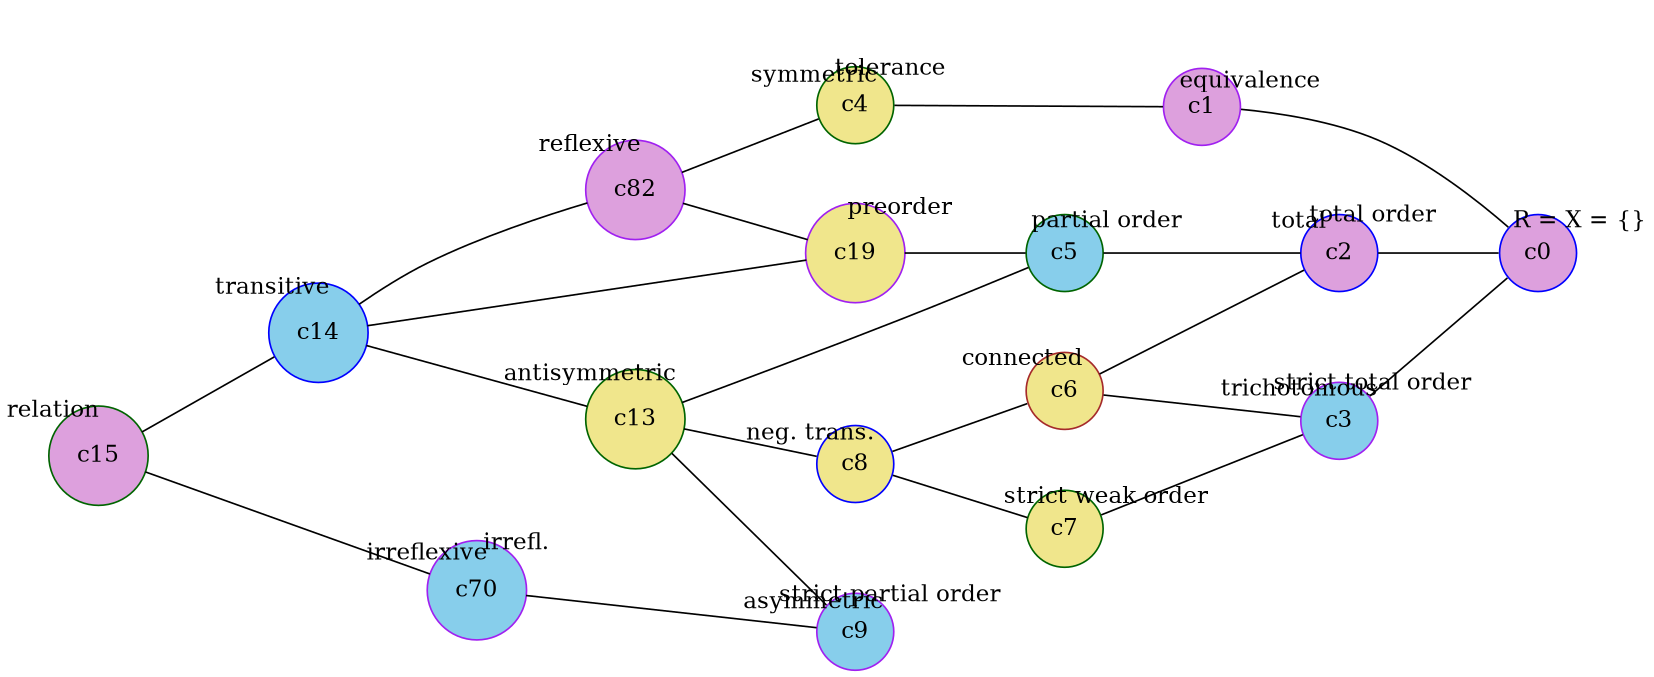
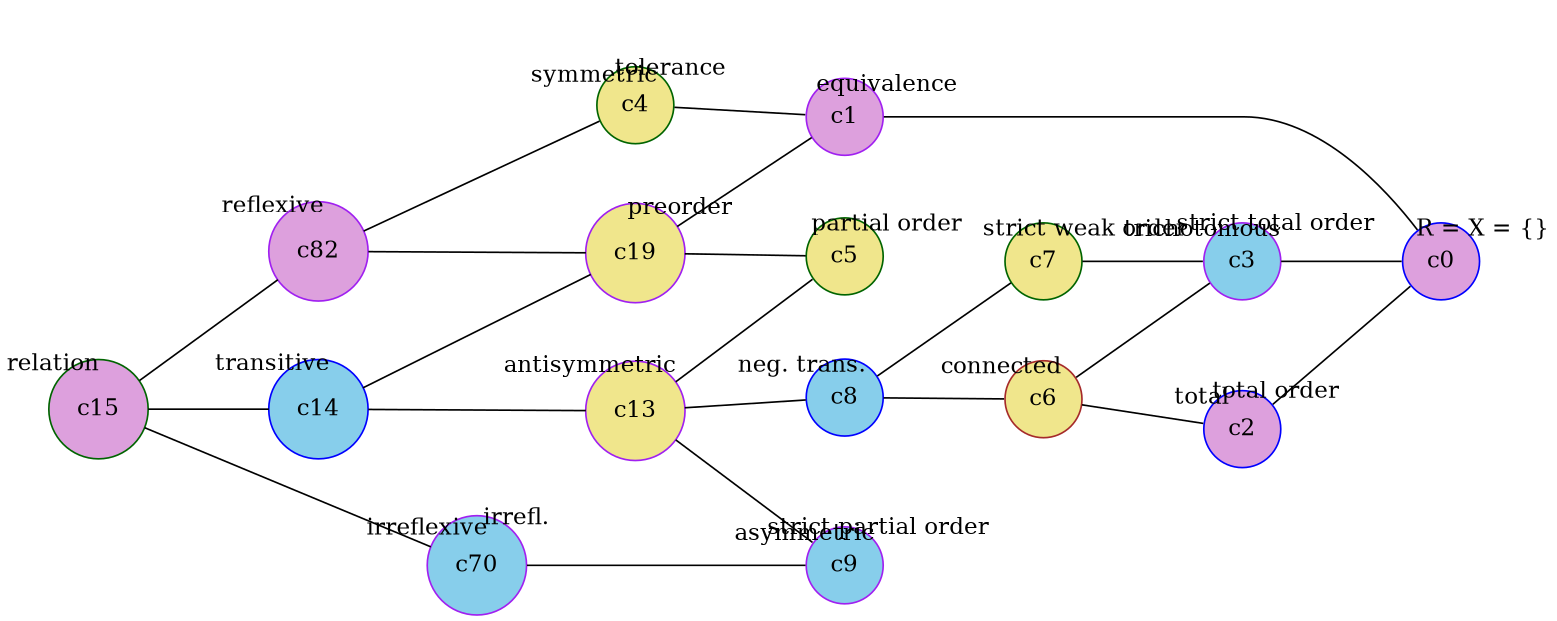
none -> (744, 182)
(469, 244) -> (209, 330)
(1065, 253) -> (845, 256)
(1202, 253) -> none
(635, 419) -> (635, 411)
(855, 464) -> (845, 398)
